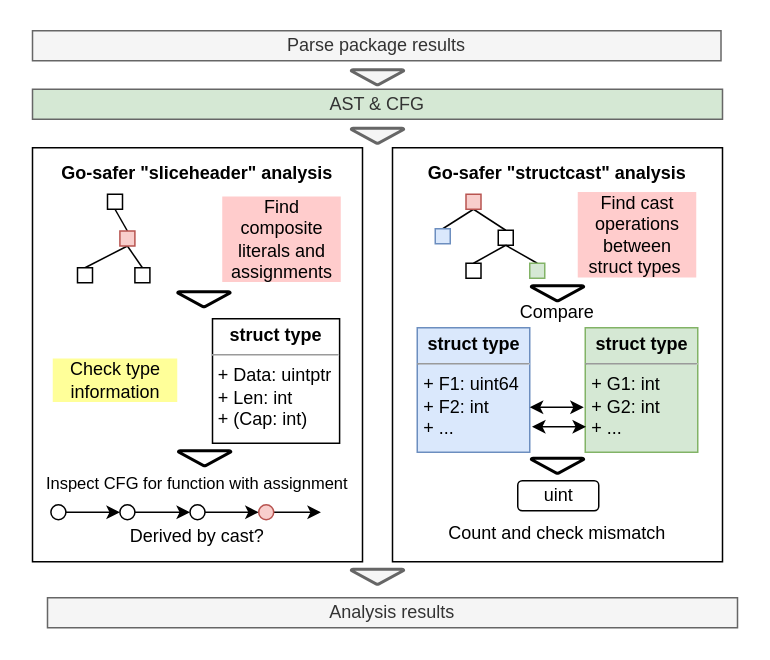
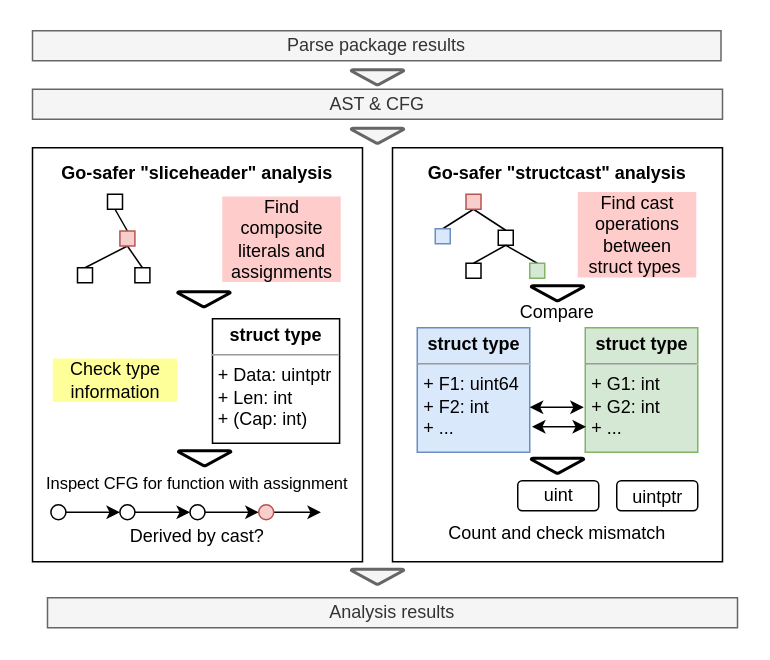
(377, 104) -> (377, 104)
none -> (657, 496)
